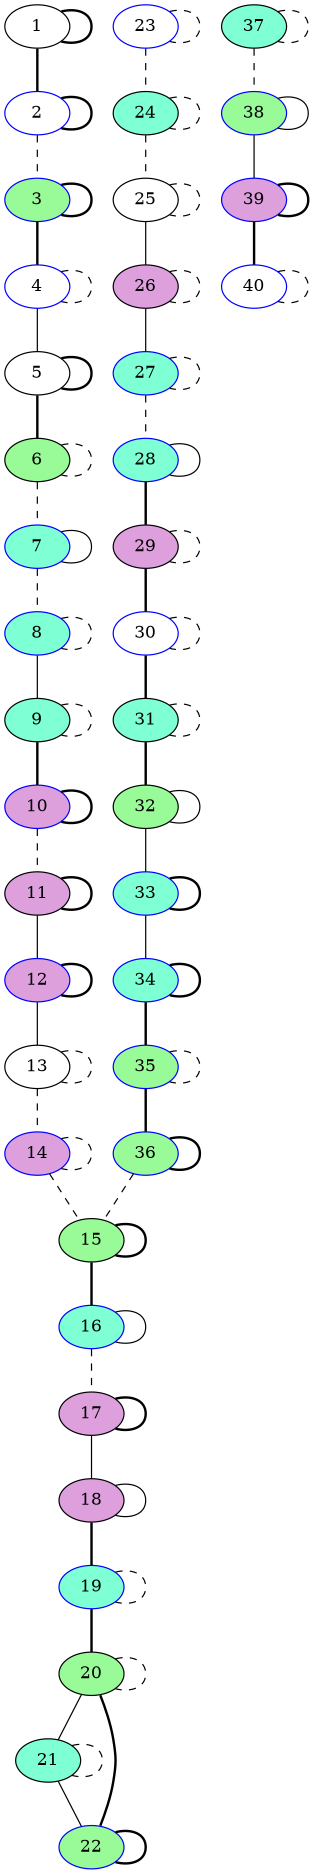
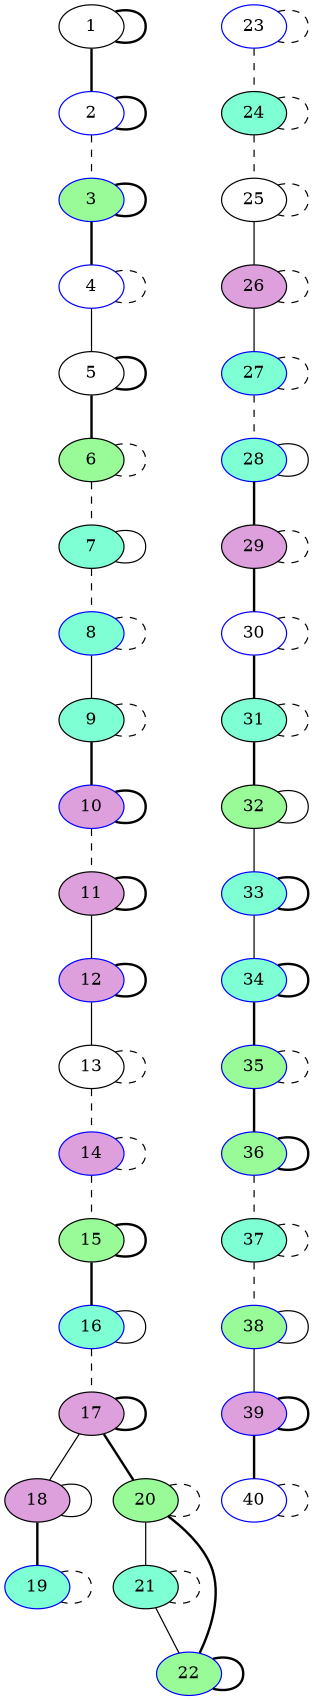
(37, 547) -> (92, 547)
(119, 1197) -> (254, 1197)
(92, 1631) -> (119, 1457)
